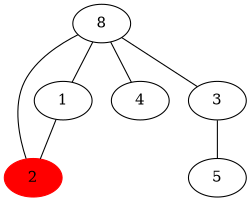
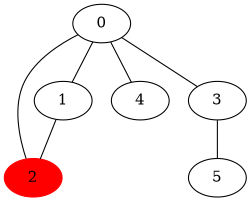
(102, 24) -> (102, 24)
